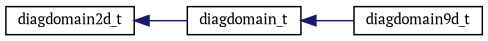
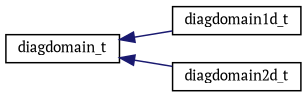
(168, 21) -> (153, 63)
(418, 21) -> (237, 21)
